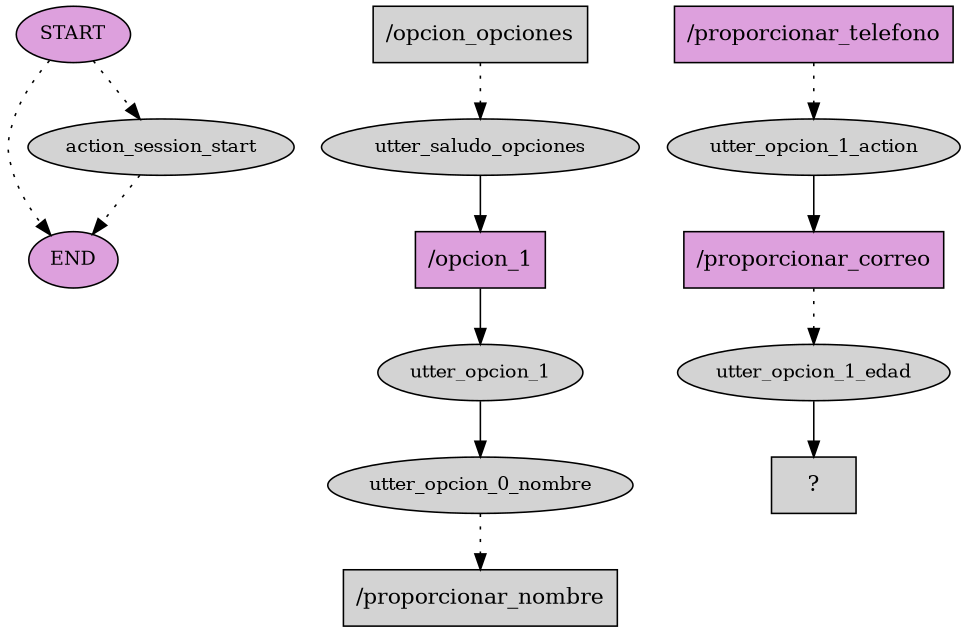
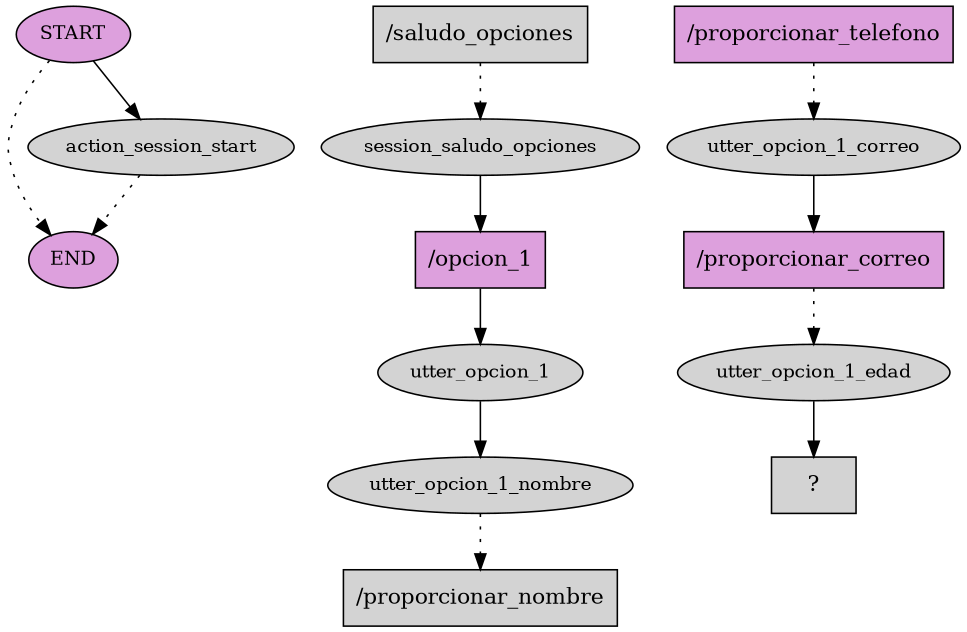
(480, 34) -> (480, 34)
(112, 84) -> (112, 84)
(480, 147) -> (480, 147)
(814, 147) -> (814, 147)
(480, 485) -> (480, 485)
